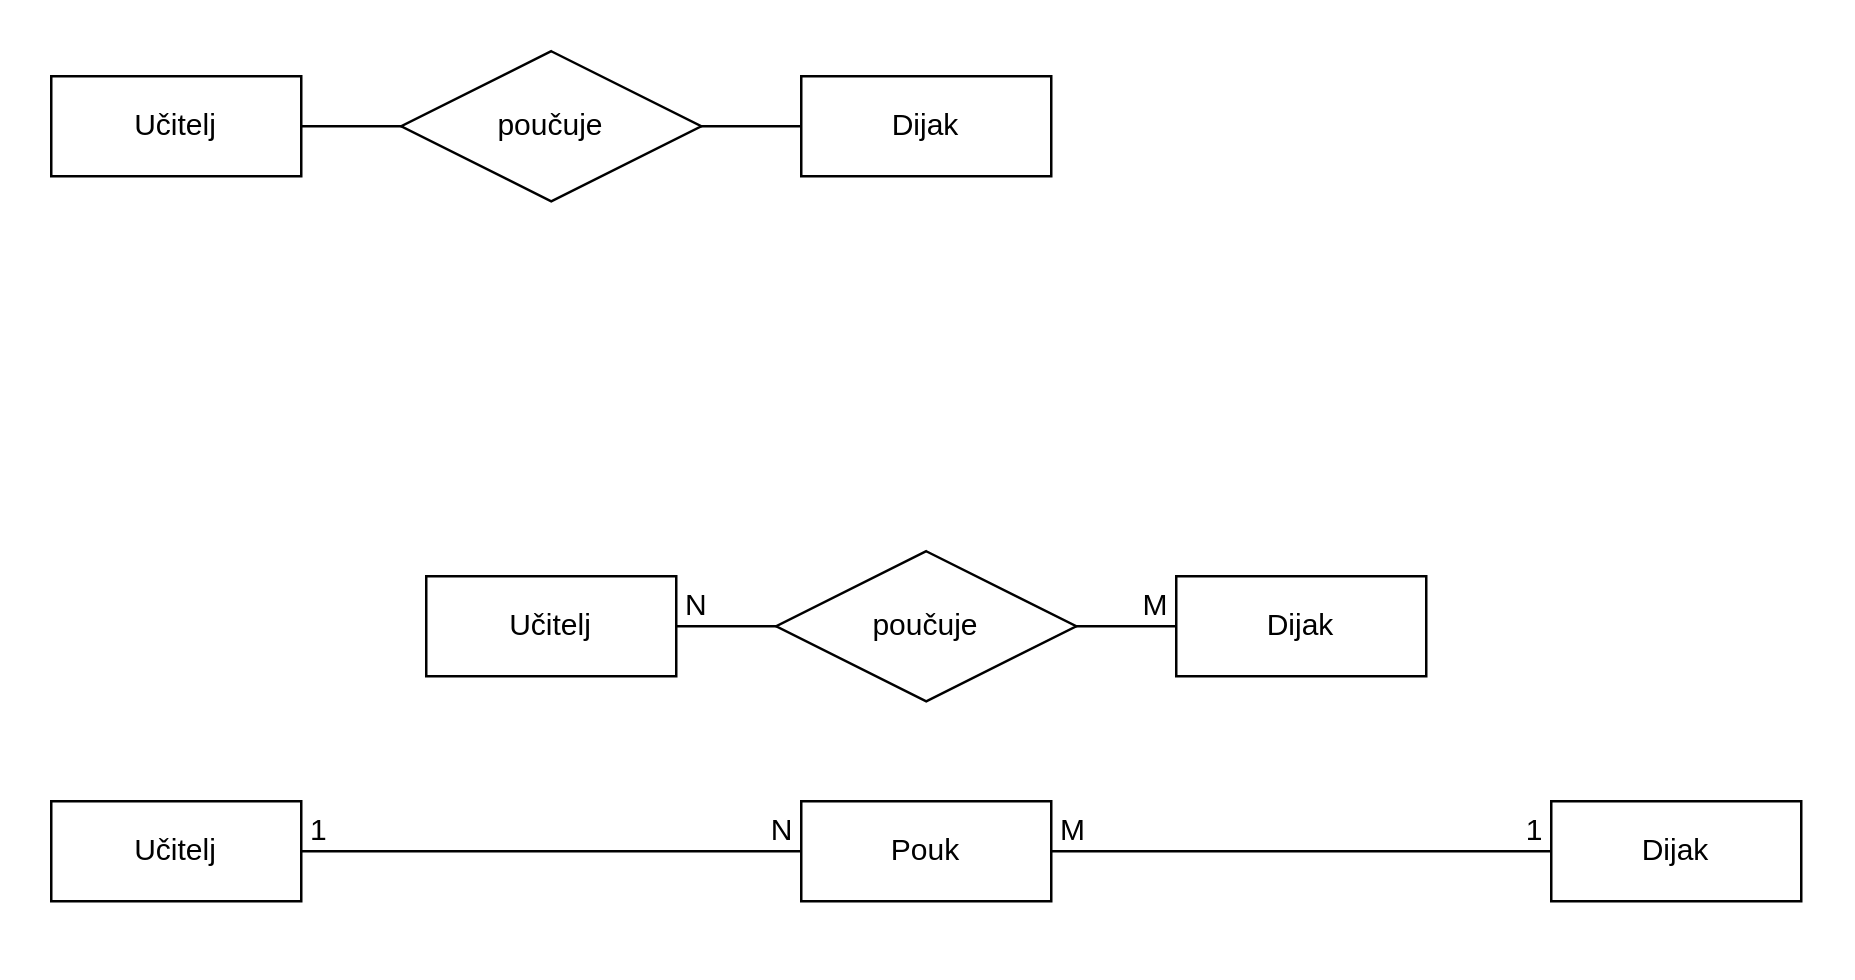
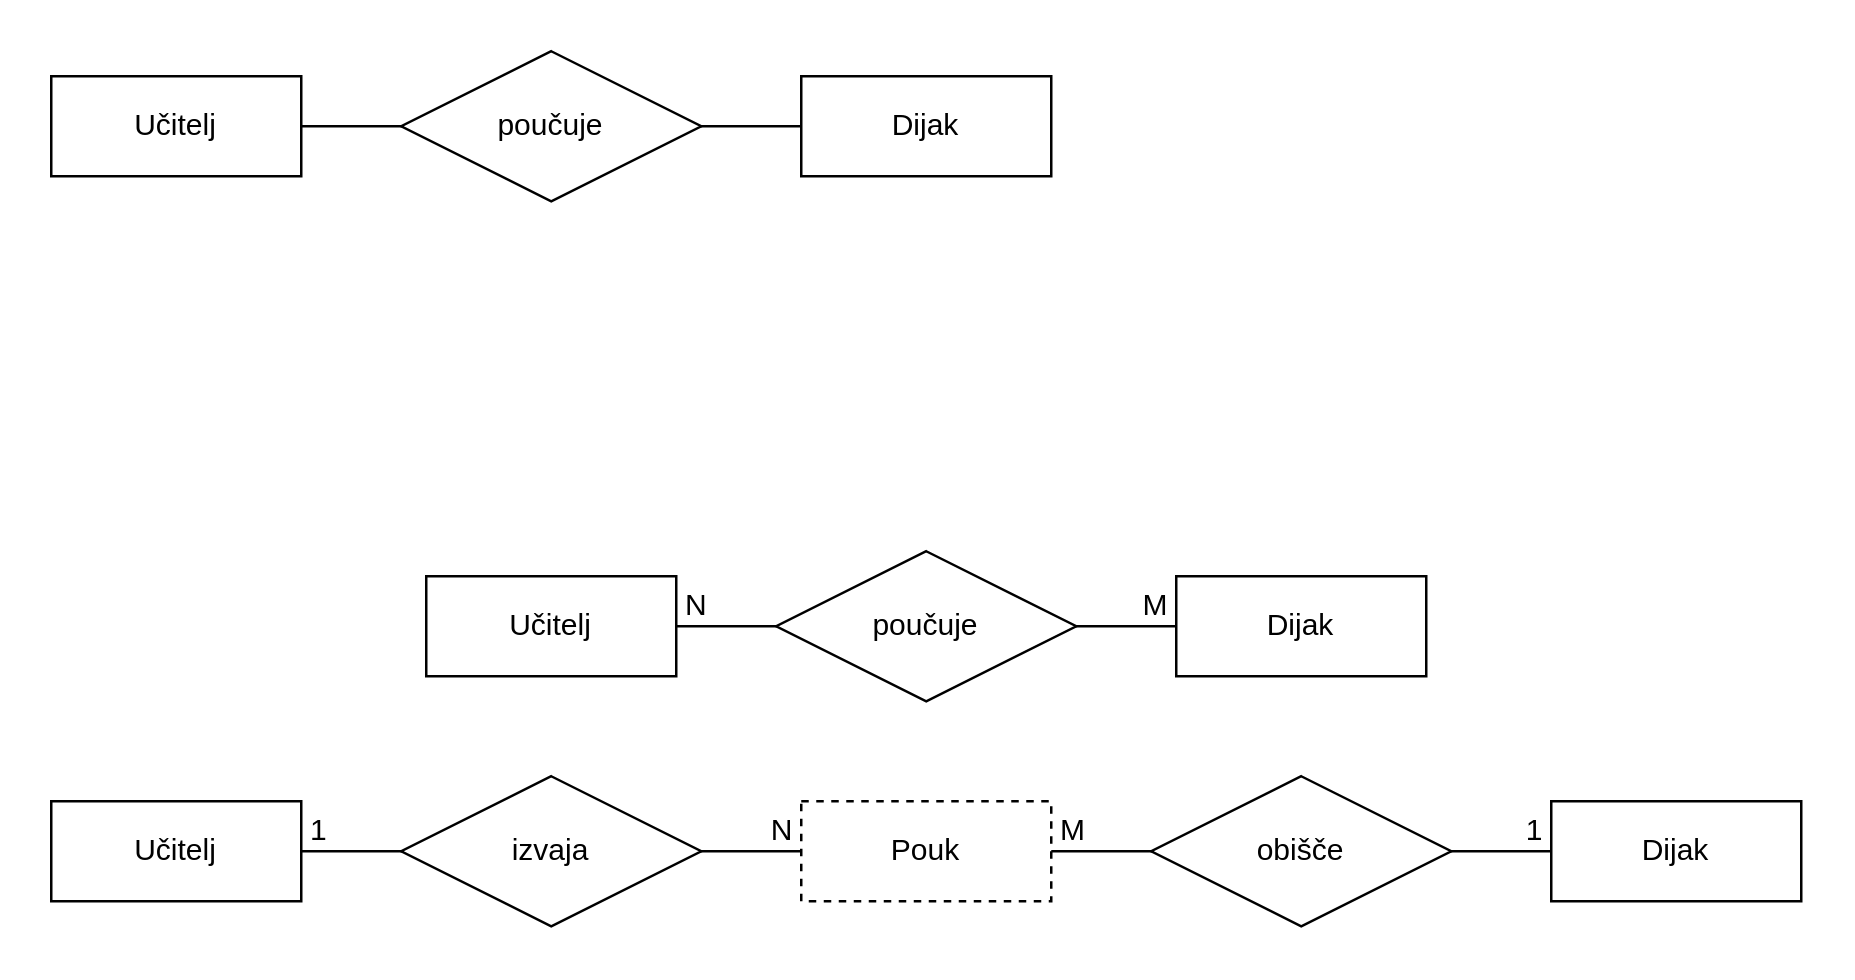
none -> (551, 851)
(926, 851) -> (926, 851)
none -> (1301, 851)
